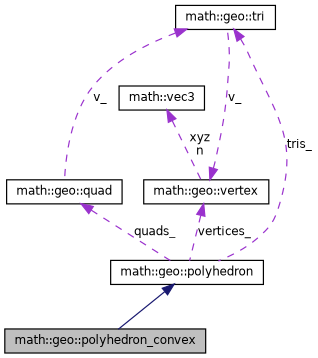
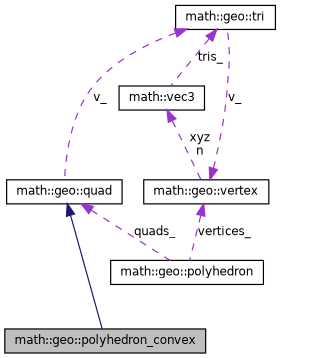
(287, 161) -> (190, 63)
(141, 310) -> (86, 272)
